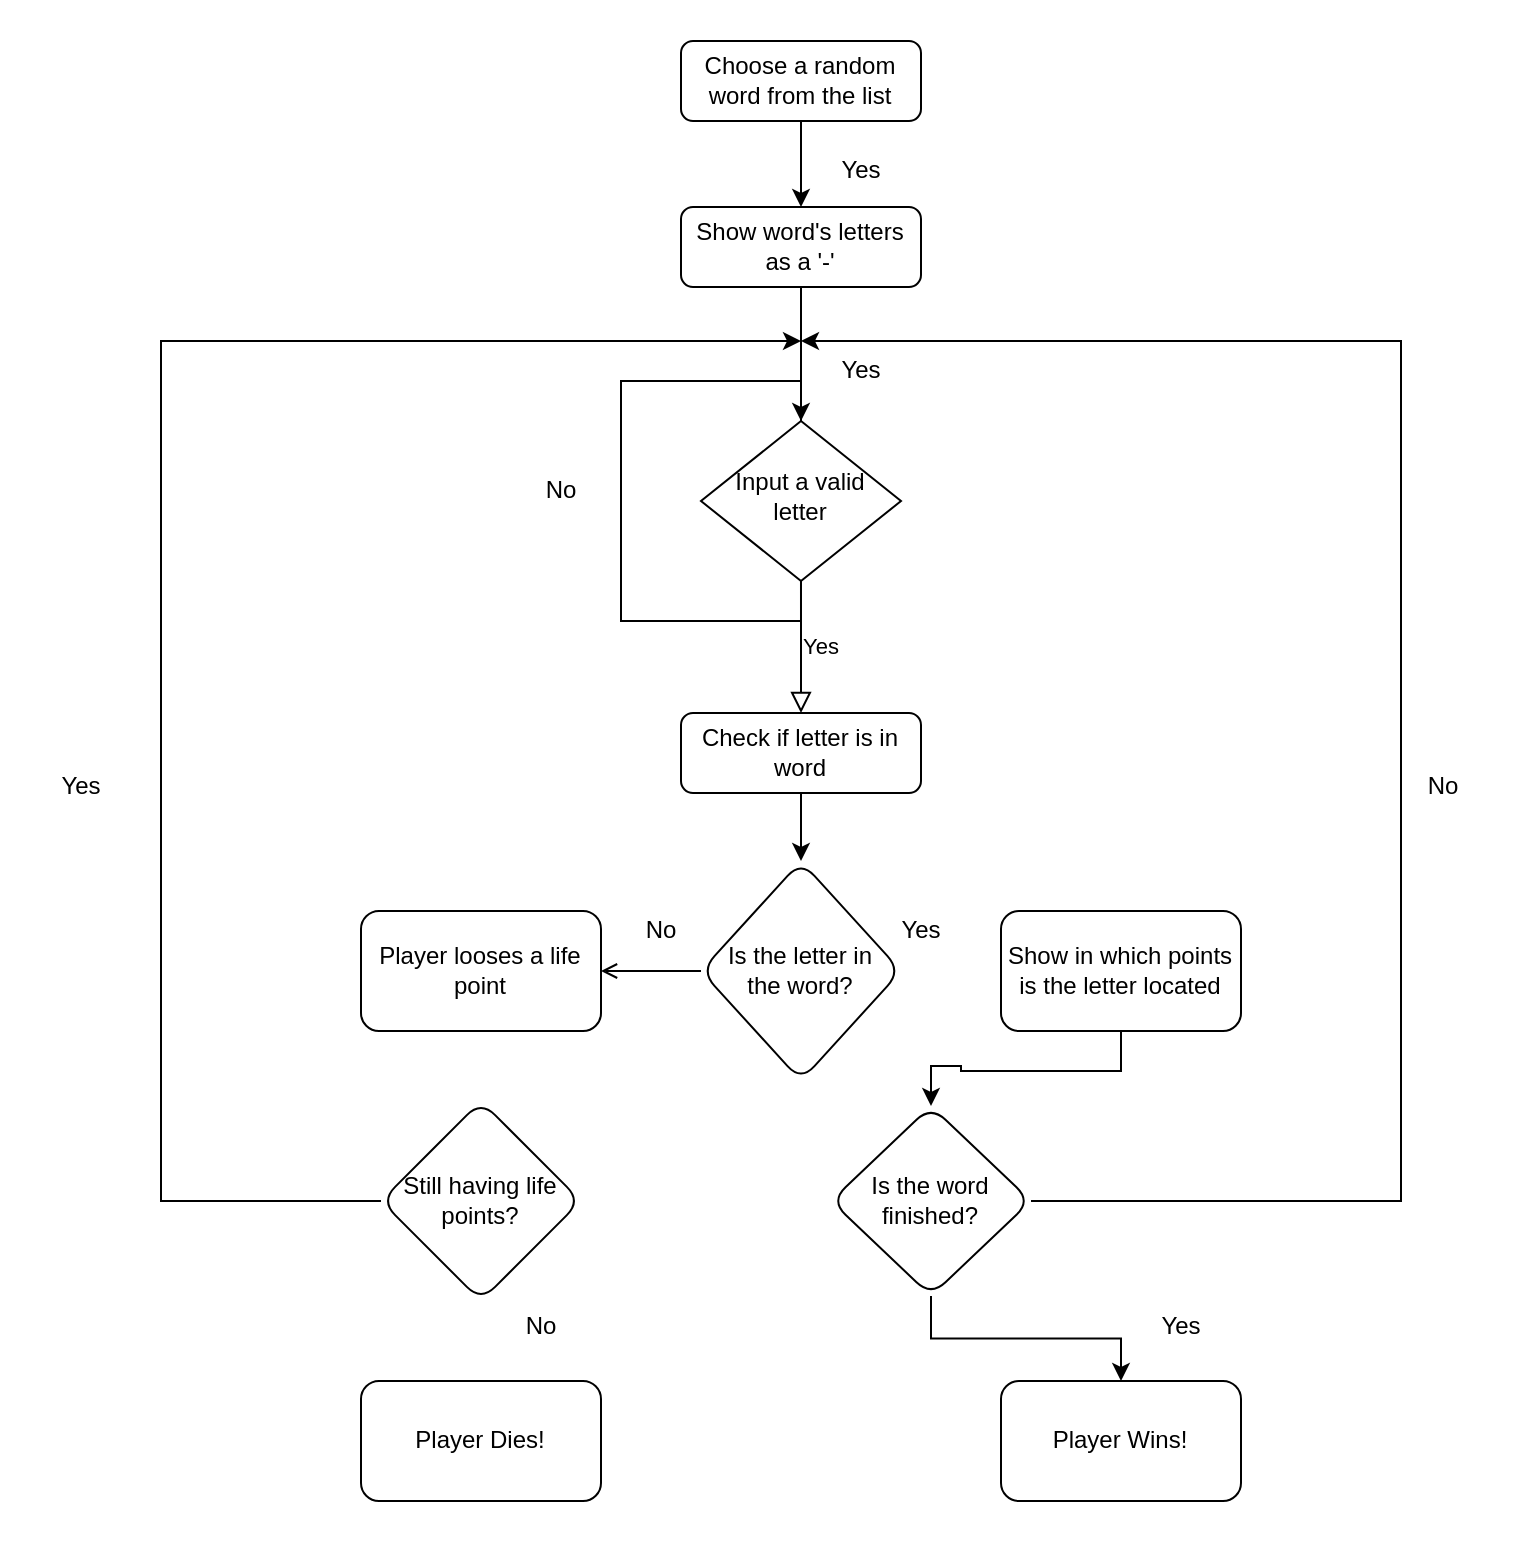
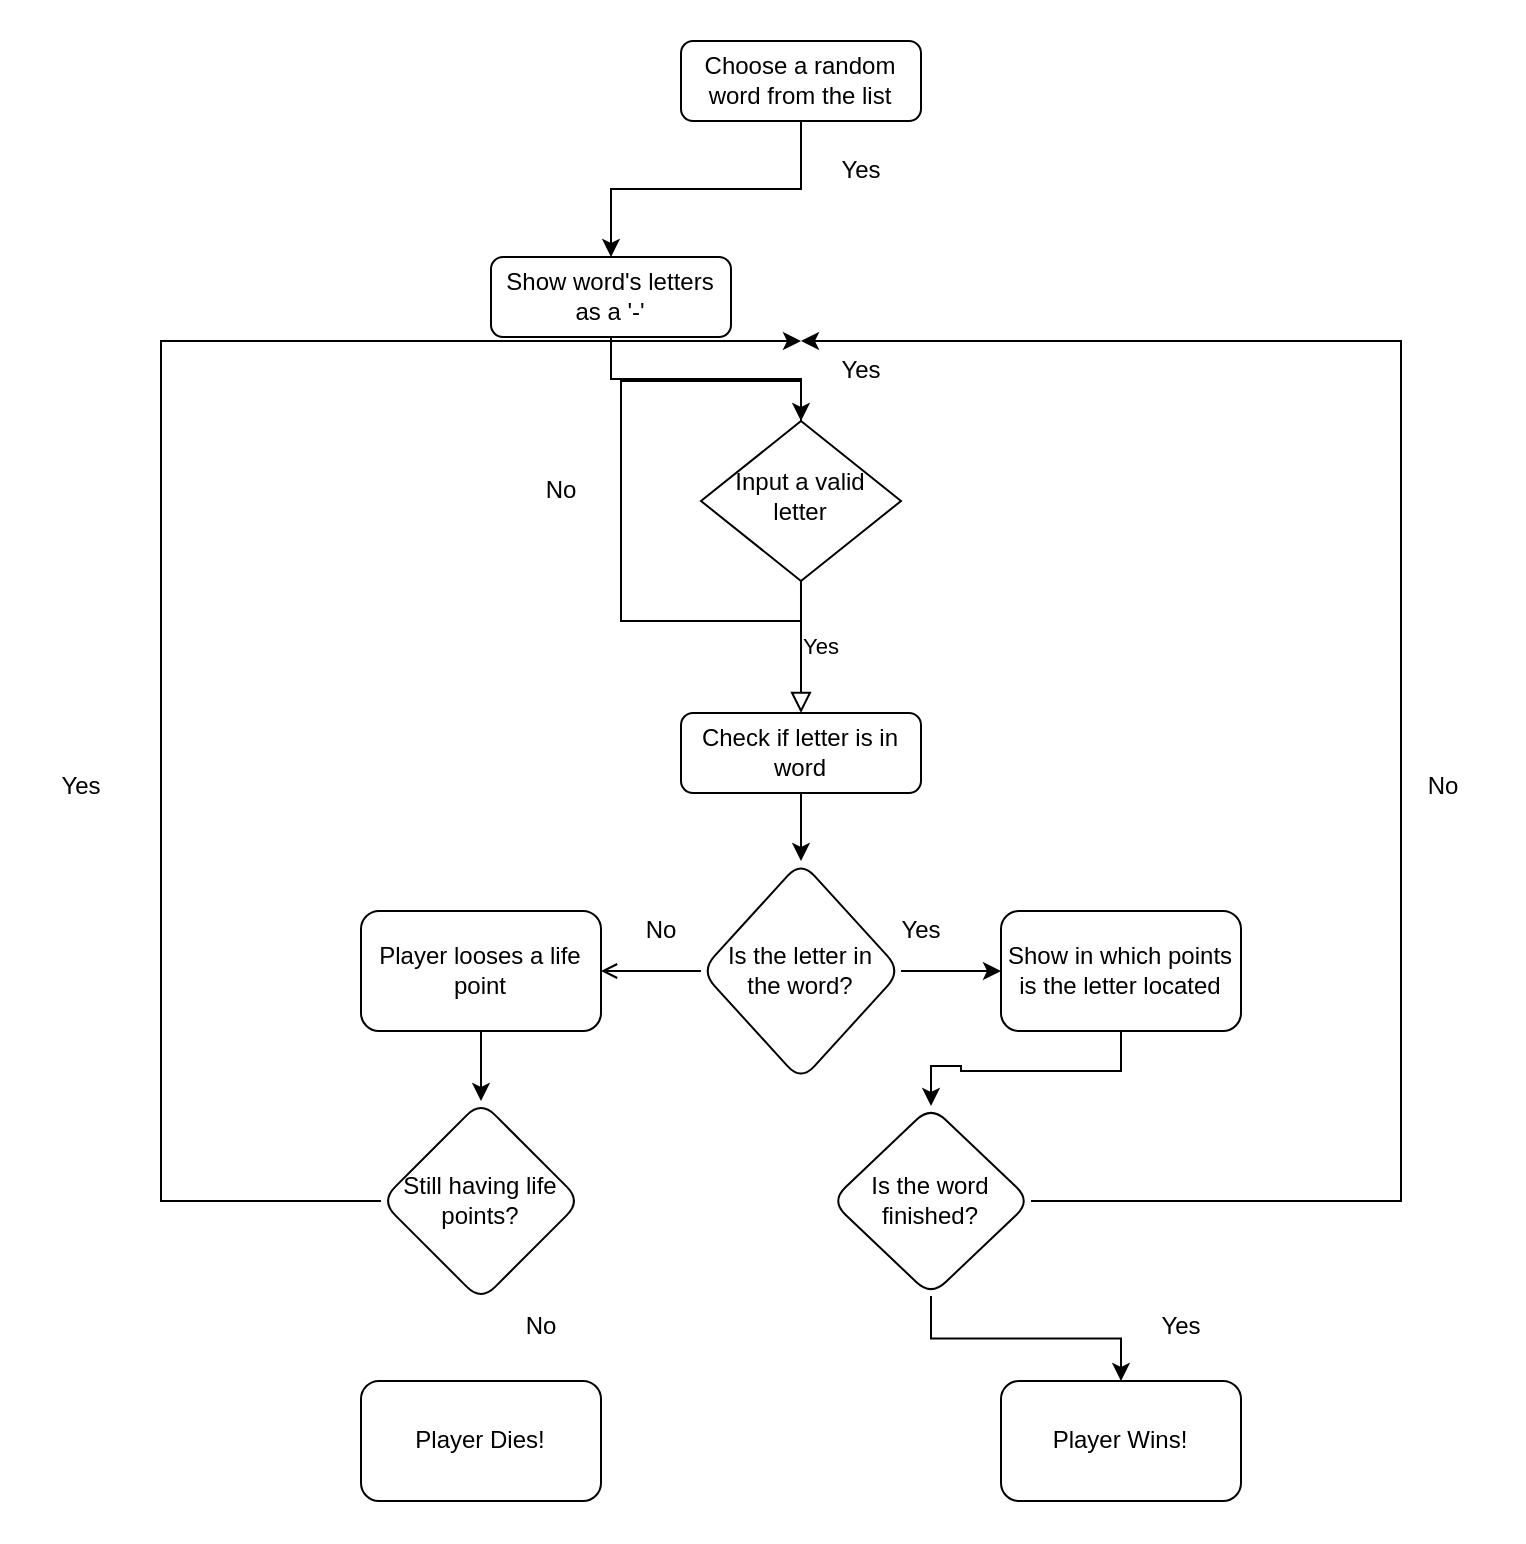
(801, 247) -> (611, 297)
none -> (944, 971)
none -> (481, 1069)
